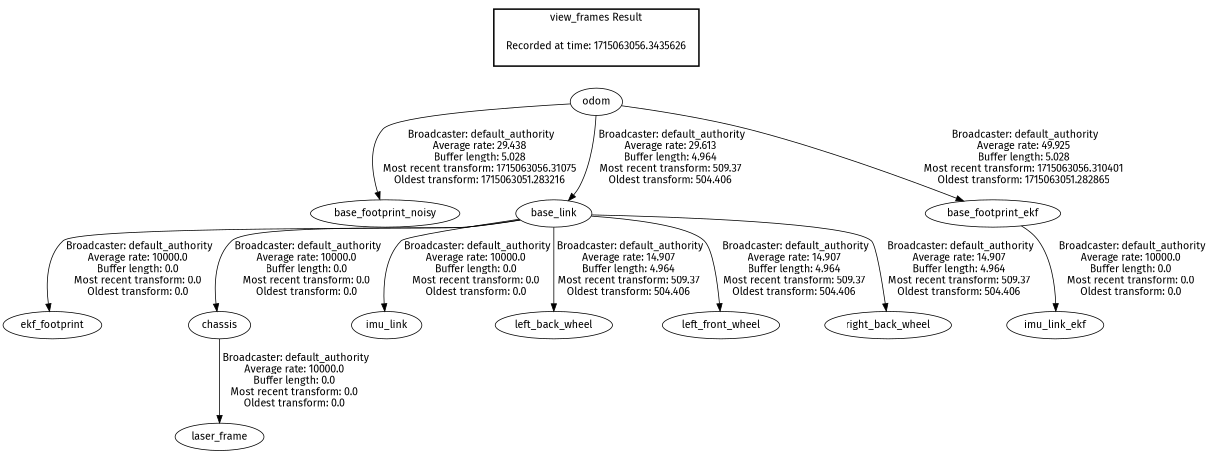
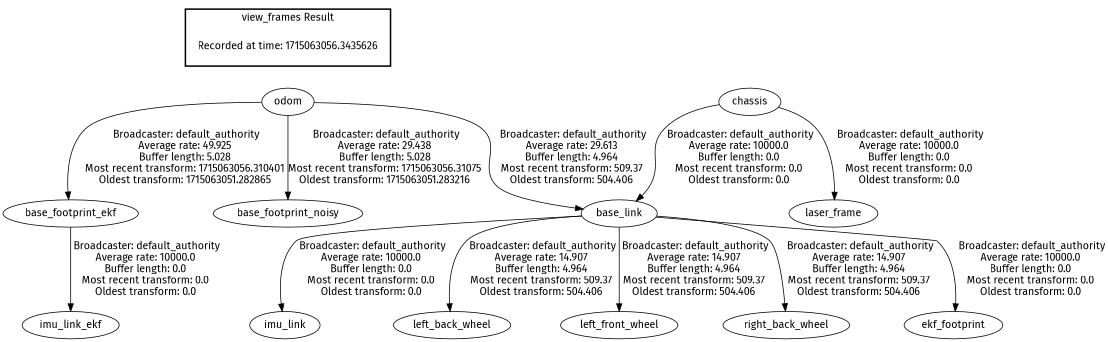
(253, 234) -> (661, 134)
